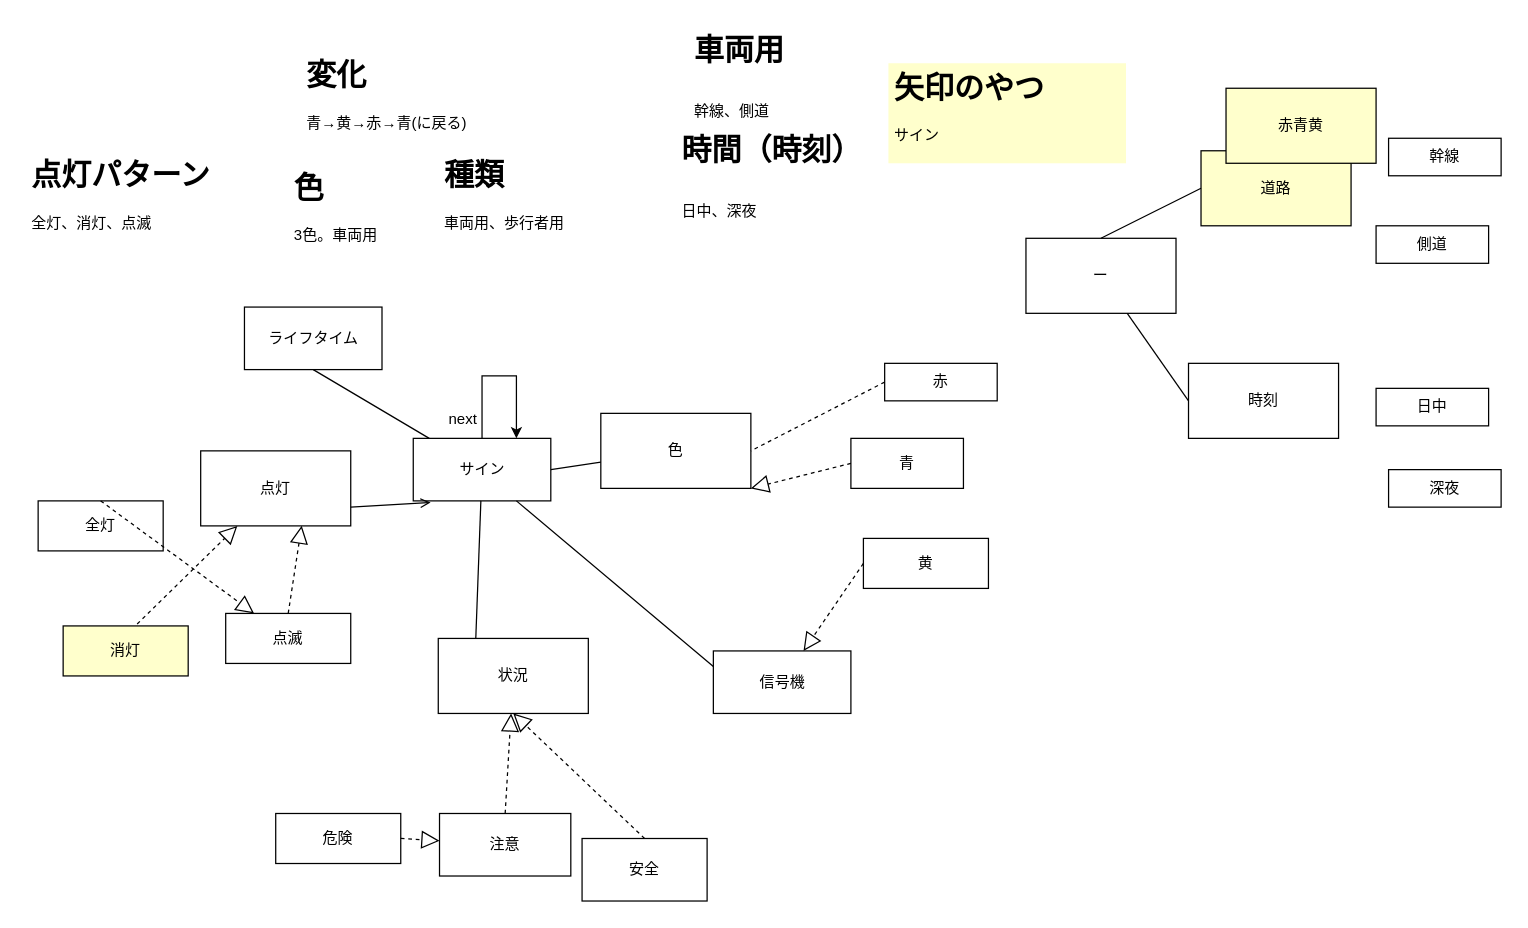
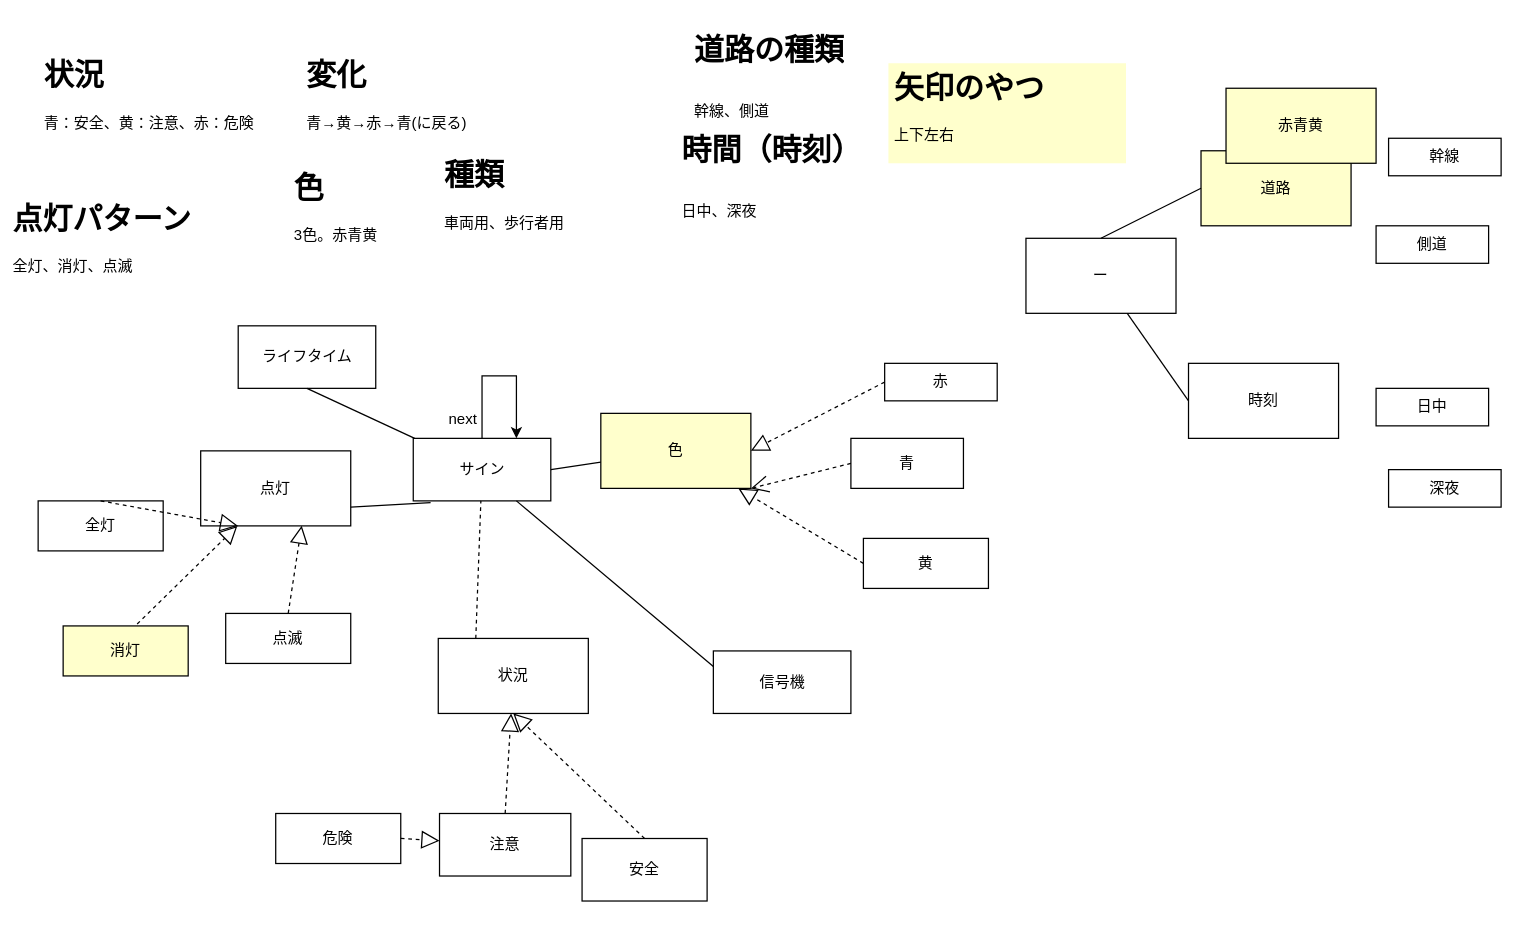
(754, 22) -> (769, 22)
(932, 69) -> (932, 69)
none -> (157, 101)
(336, 169) -> (336, 169)
(144, 201) -> (126, 244)
(313, 338) -> (307, 357)
(760, 446) -> (768, 442)
(676, 451) -> (676, 451)
(769, 484) -> (762, 485)
(424, 503) -> (425, 503)
(170, 552) -> (161, 512)
(478, 569) -> (478, 569)
(838, 600) -> (808, 530)
